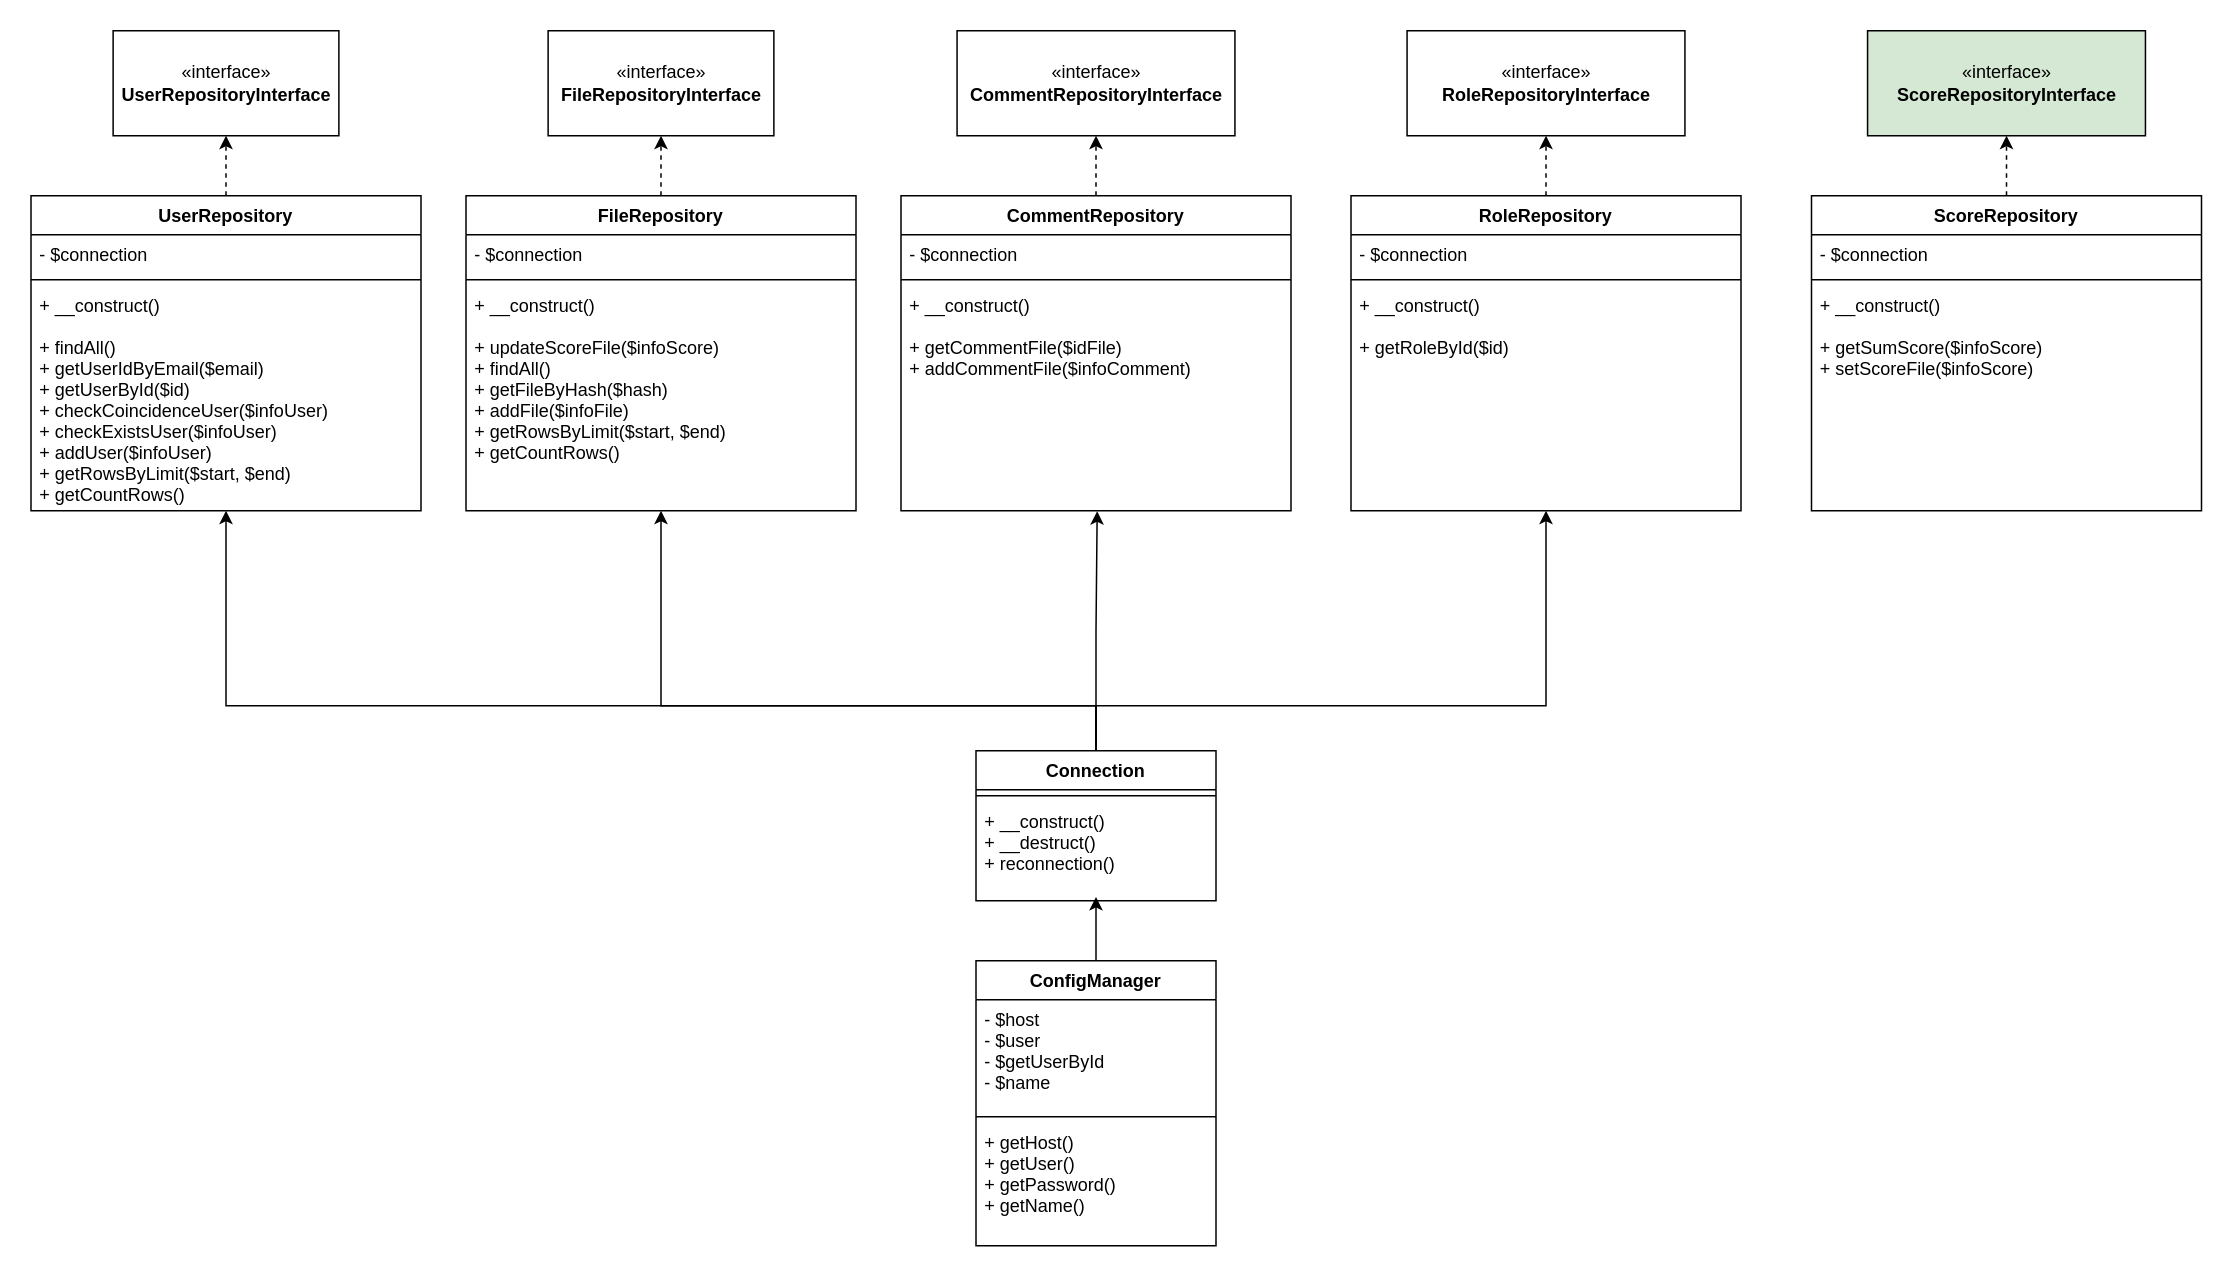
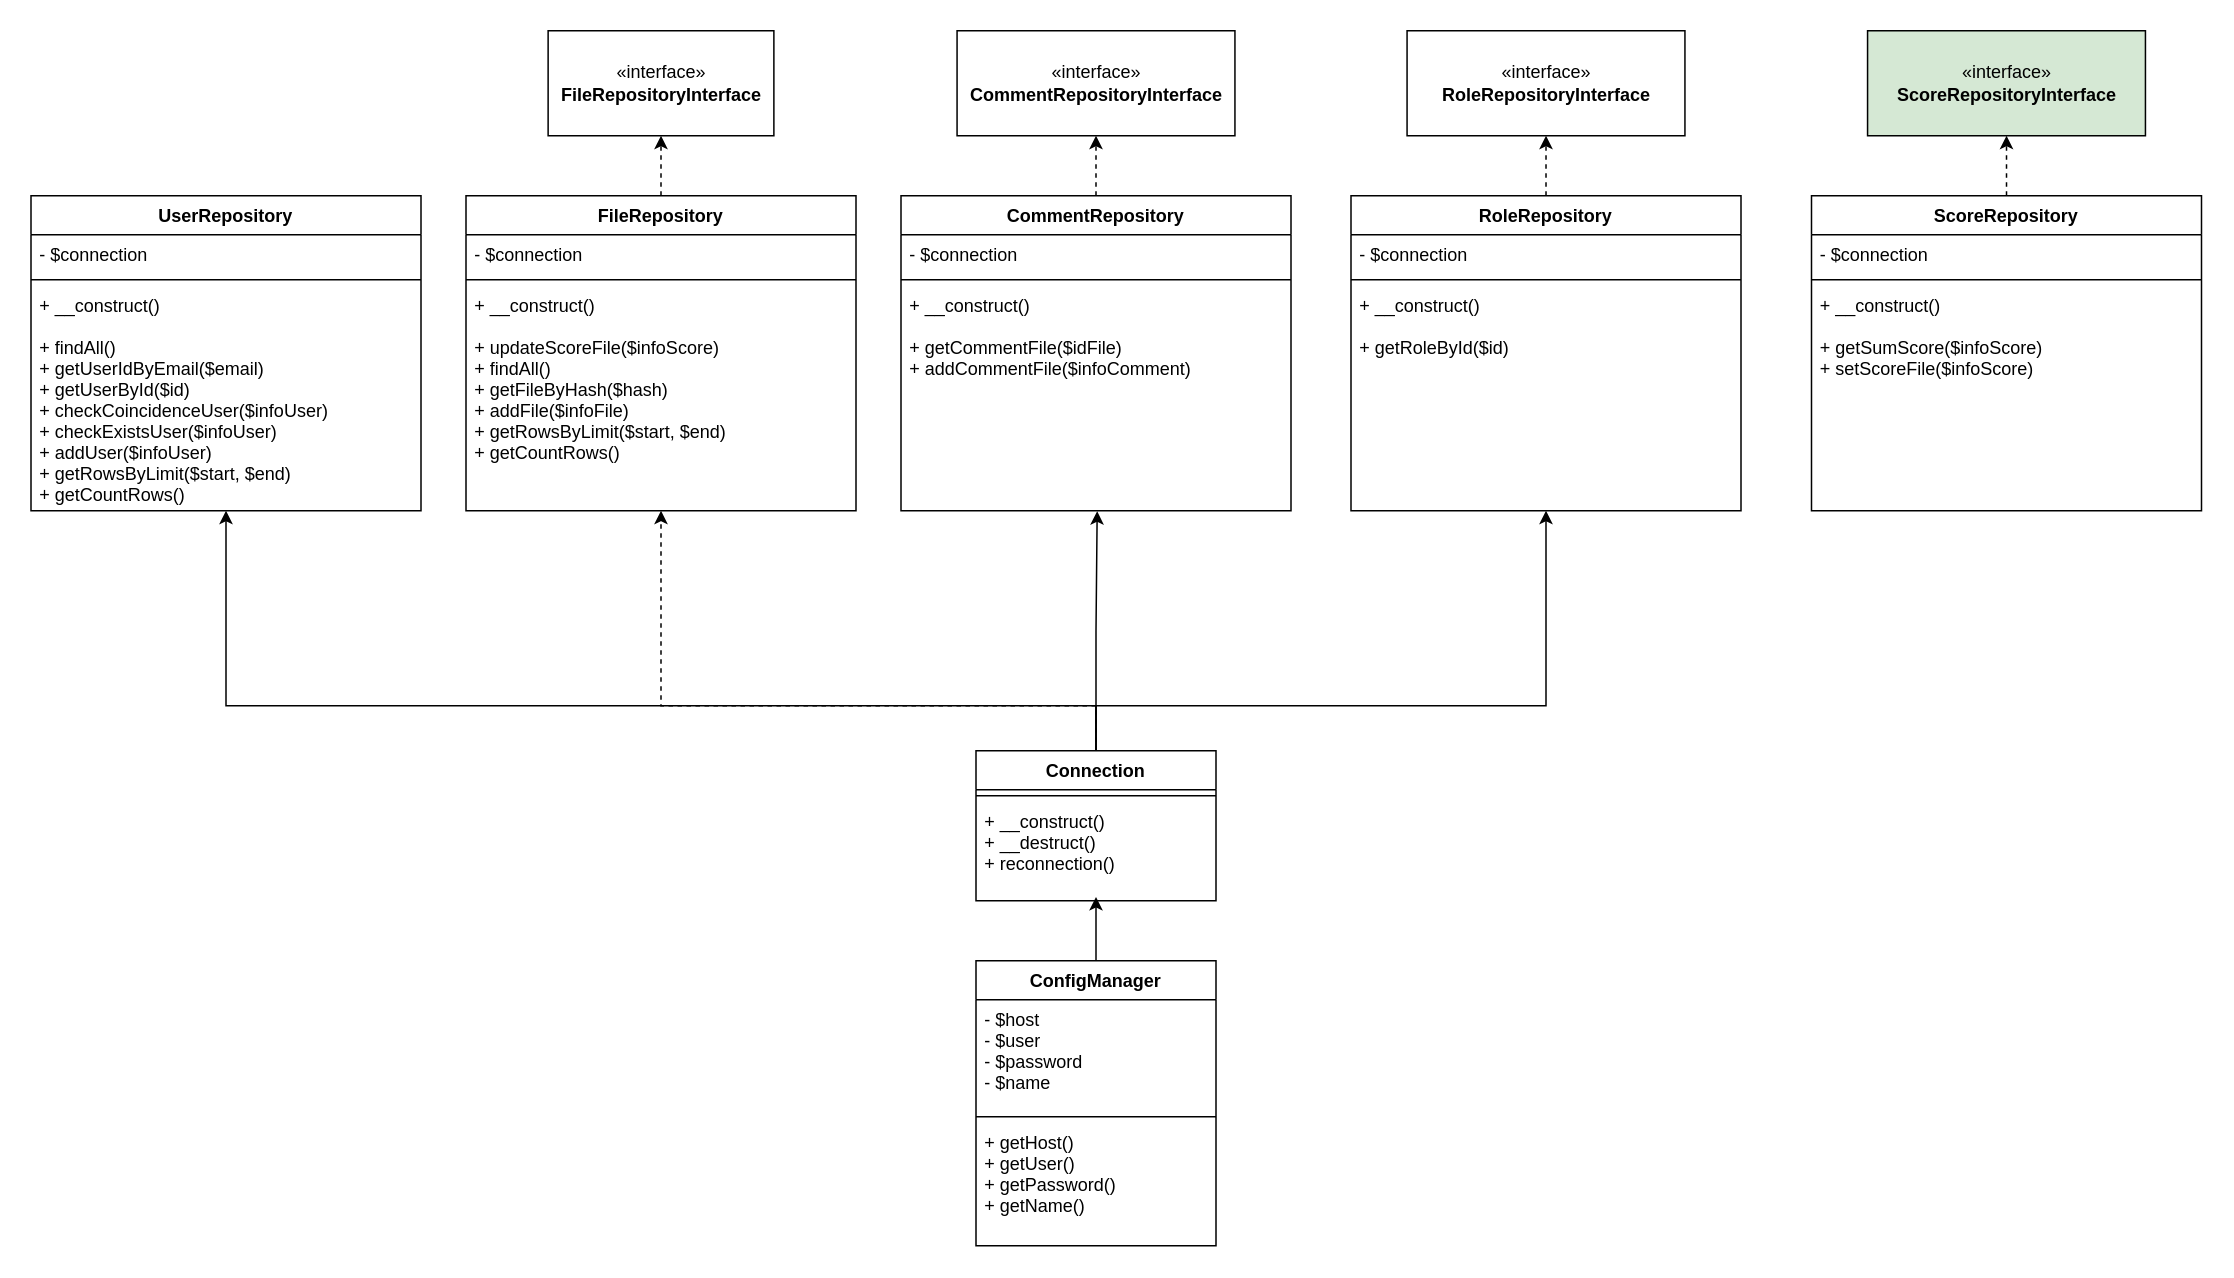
(226, 83) -> none
(226, 171) -> none
(661, 612) -> (661, 612)
(1017, 1020) -> (1017, 1020)
